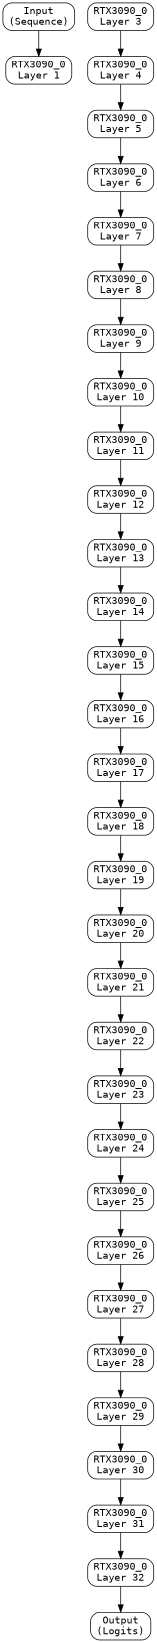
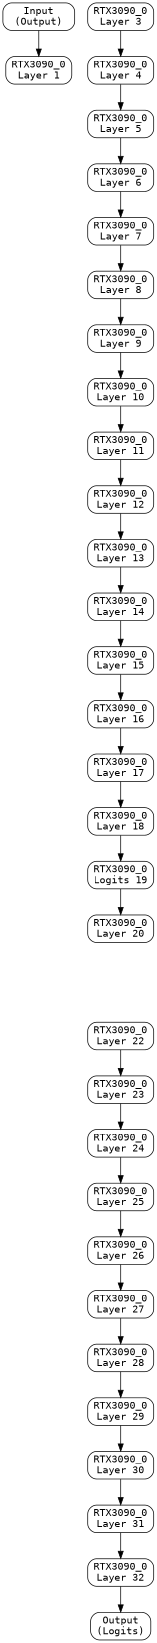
(39, 17) -> (39, 17)
(121, 875) -> (121, 875)
(121, 982) -> none
